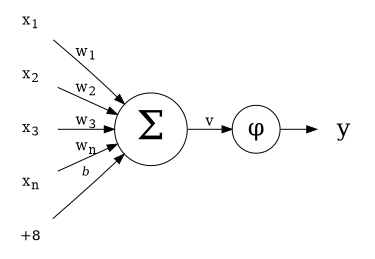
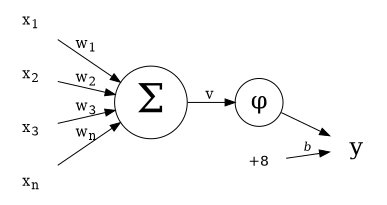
(85, 190) -> (303, 156)
